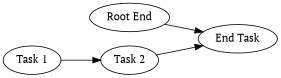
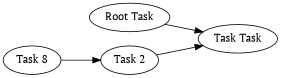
(130, 17) -> (130, 17)
(238, 39) -> (238, 39)
(32, 60) -> (32, 60)
